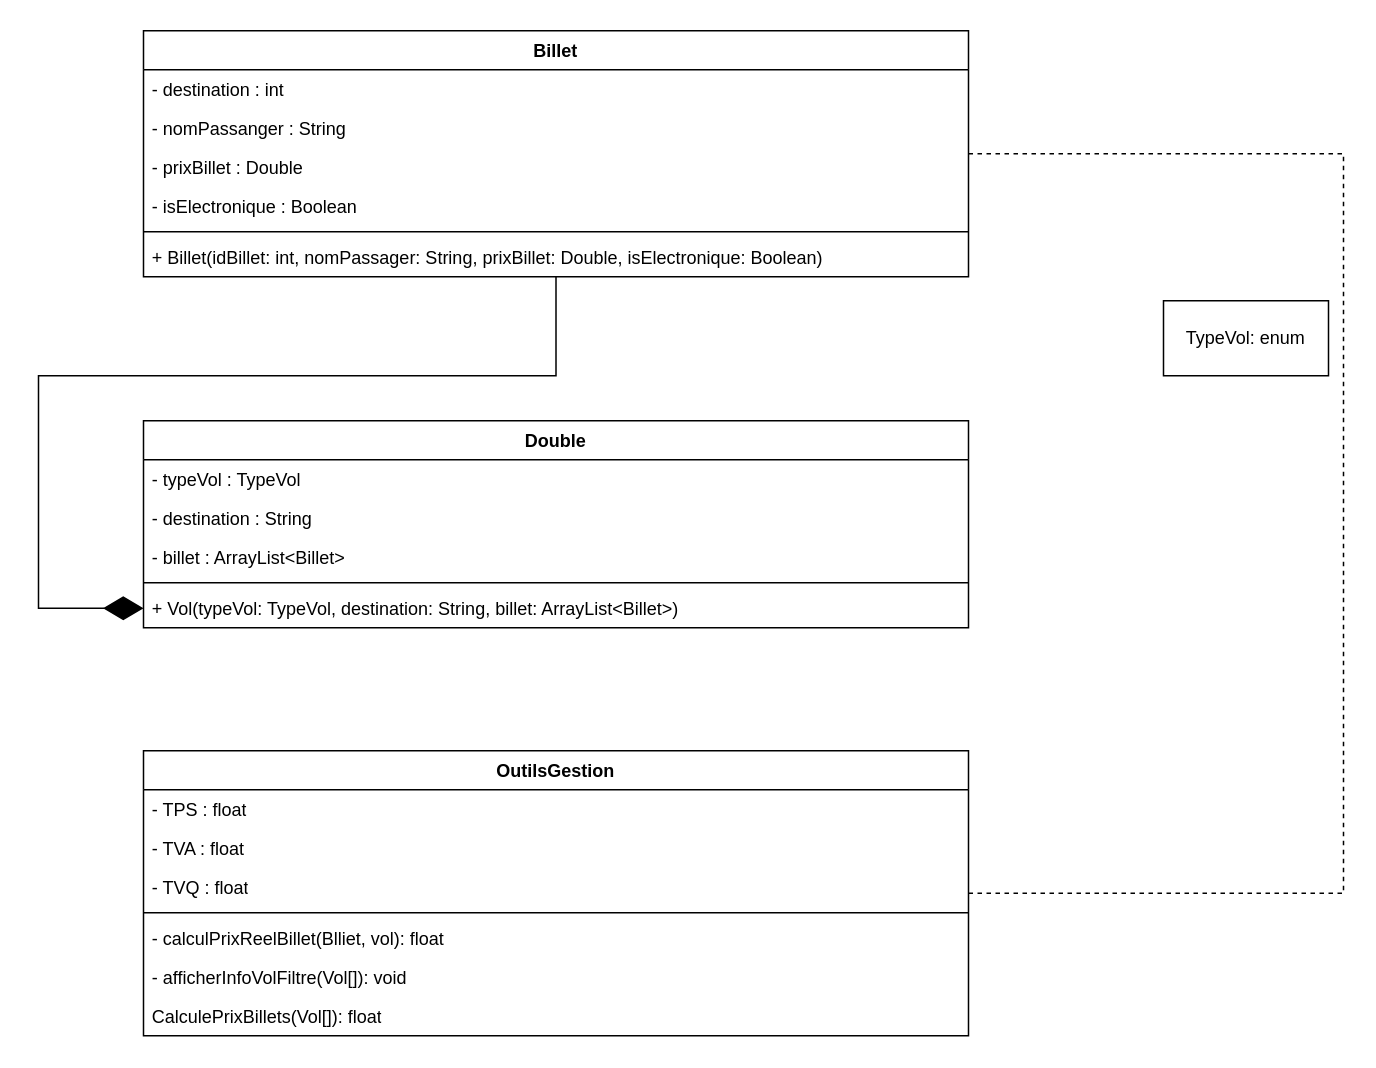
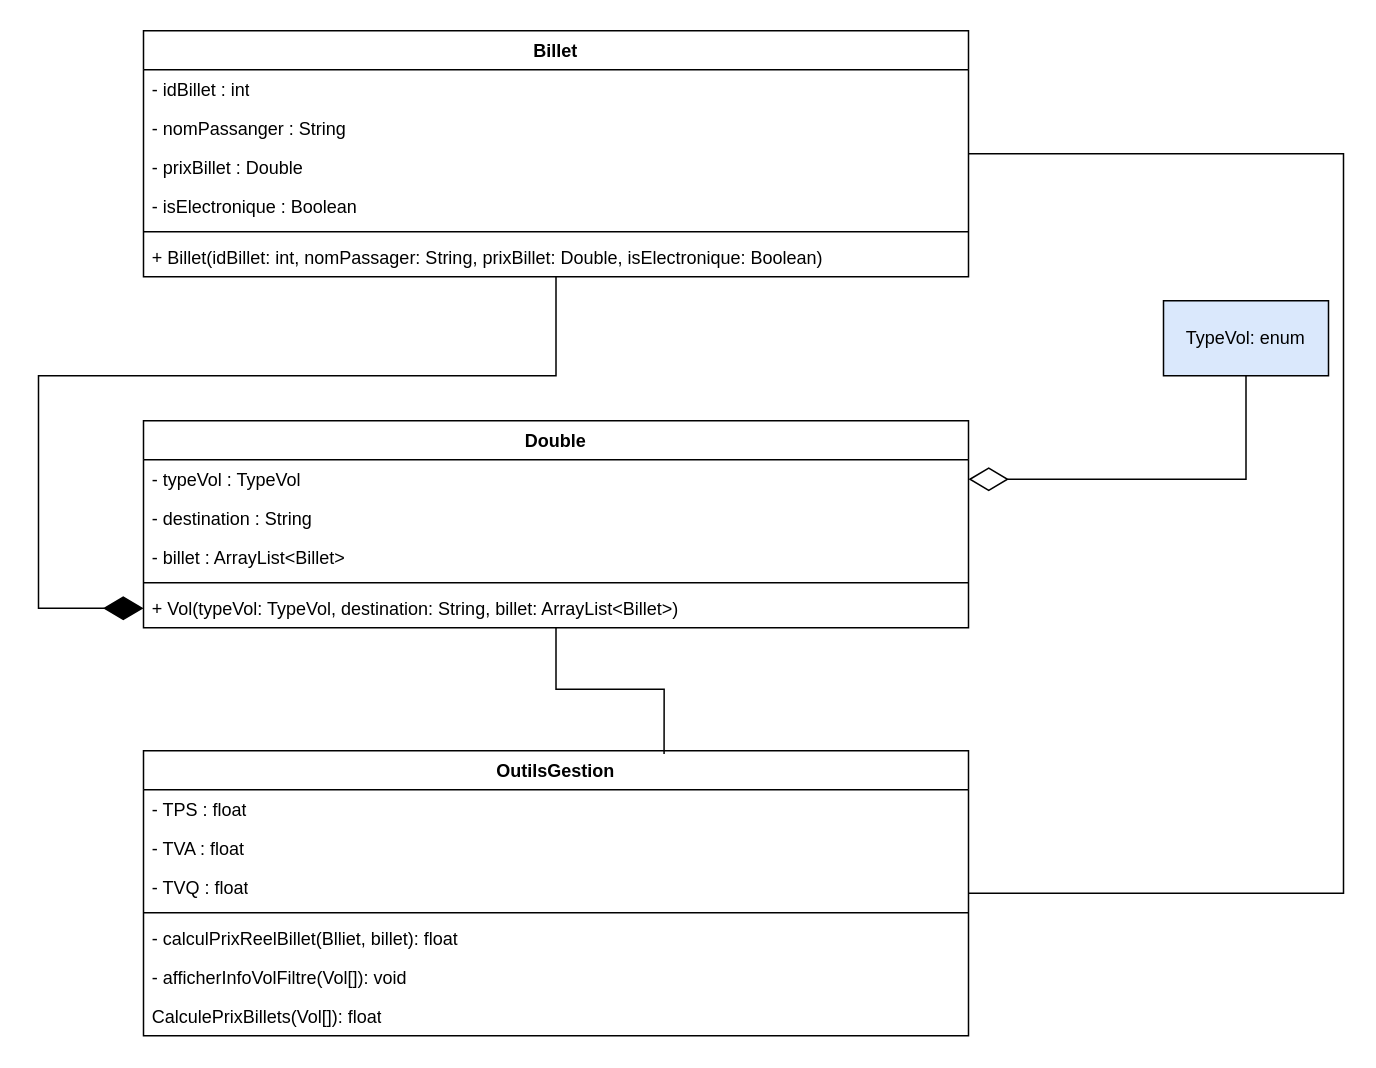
(232, 91) -> (212, 91)
(1246, 338) -> (1246, 338)
none -> (1179, 479)
(1343, 523) -> (1343, 523)
none -> (613, 689)
(324, 940) -> (335, 940)
